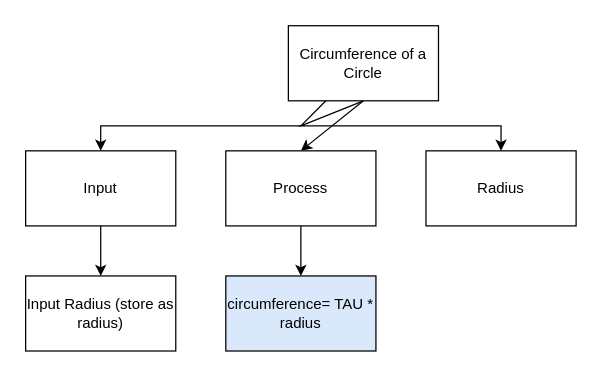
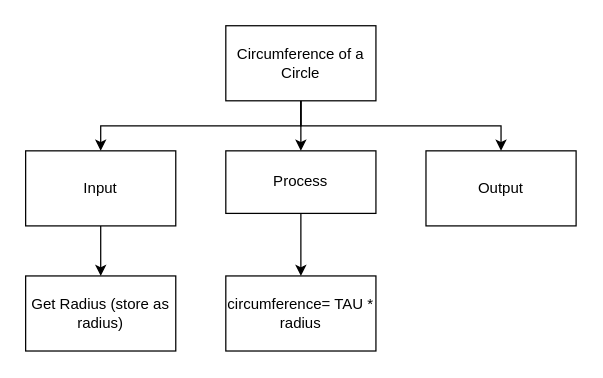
(363, 63) -> (301, 63)
(301, 188) -> (301, 182)
(501, 188) -> (501, 188)
(101, 313) -> (101, 313)
(301, 313) -> (301, 313)
